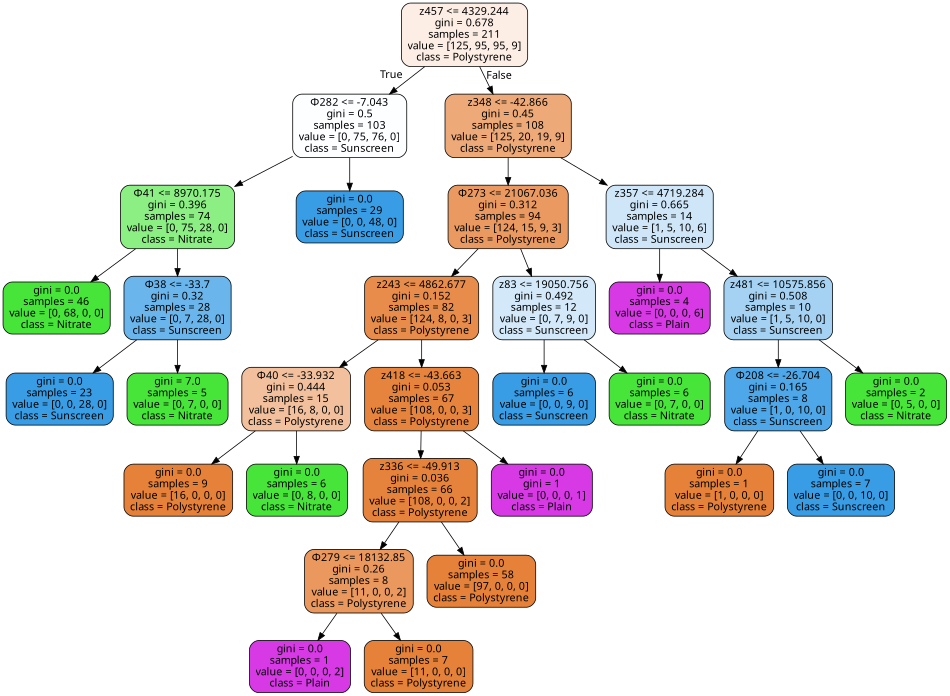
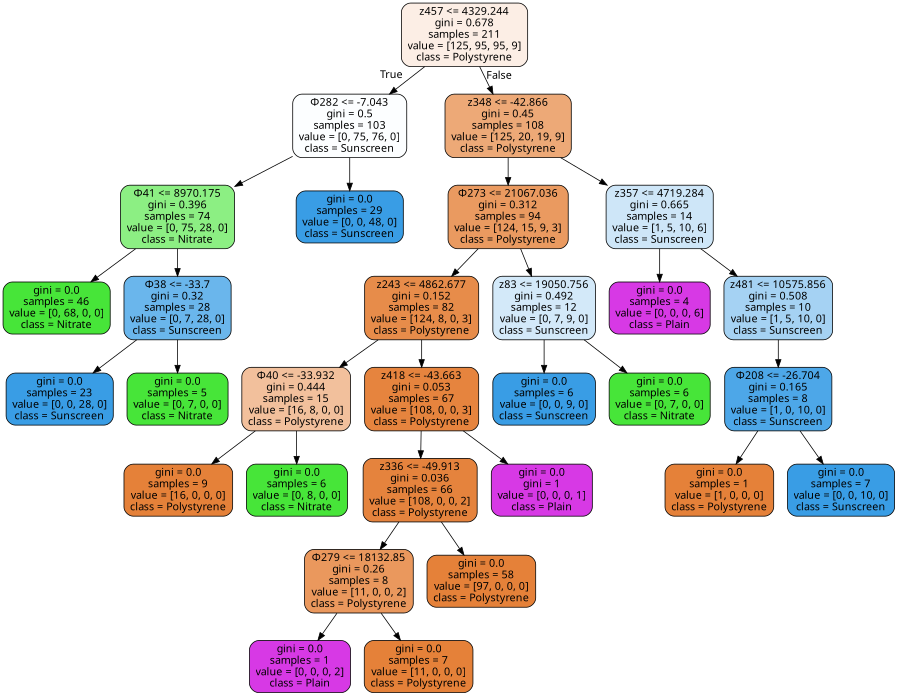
(178, 399) -> (178, 399)
(896, 399) -> none
